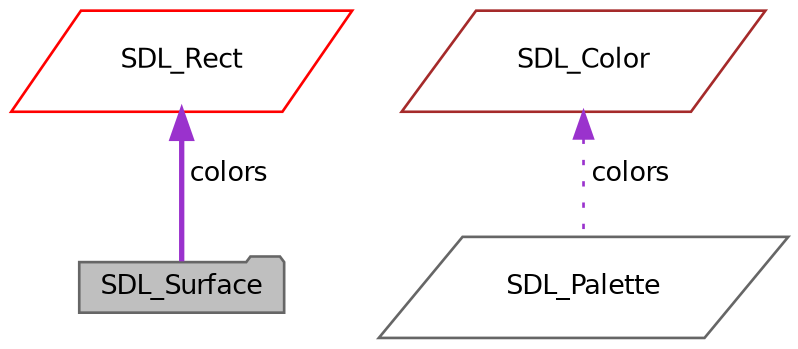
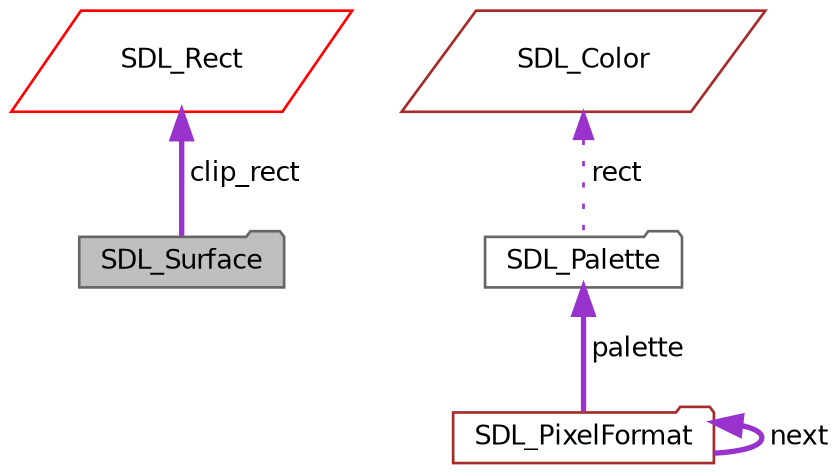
(226, 174) -> (242, 174)
(627, 174) -> (613, 174)
(584, 287) -> (584, 262)
none -> (584, 438)
